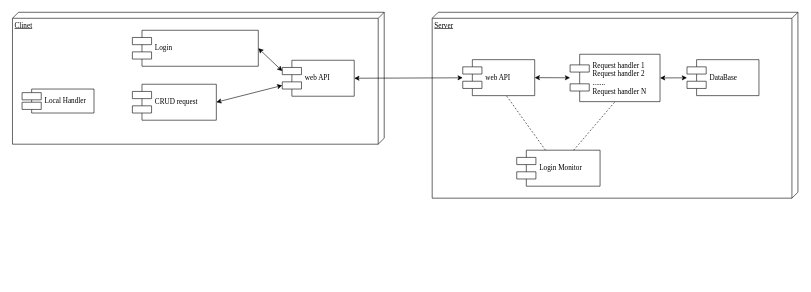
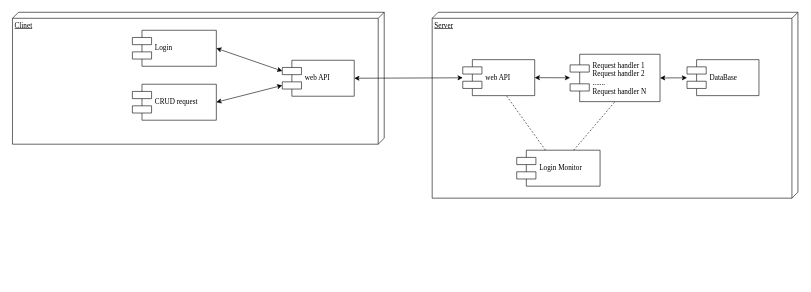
(195, 48) -> (174, 48)
(58, 101) -> none
